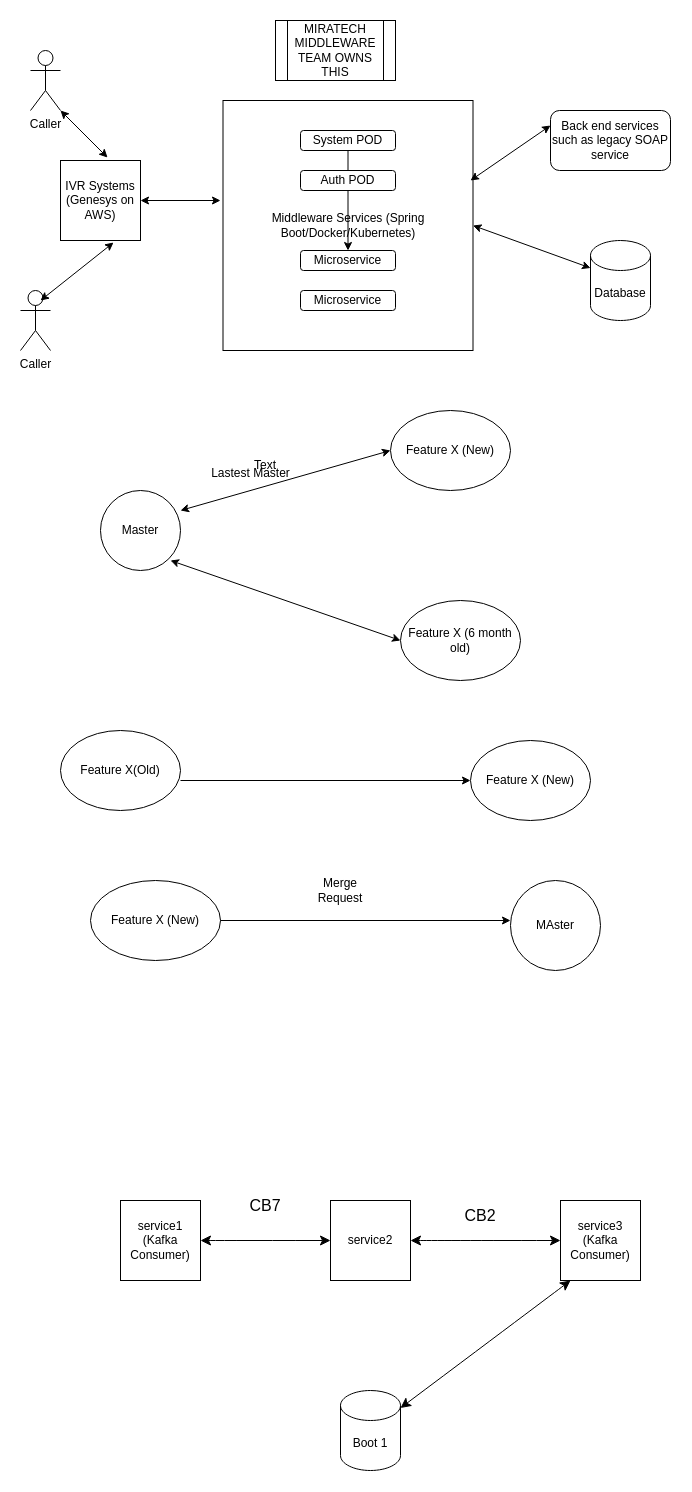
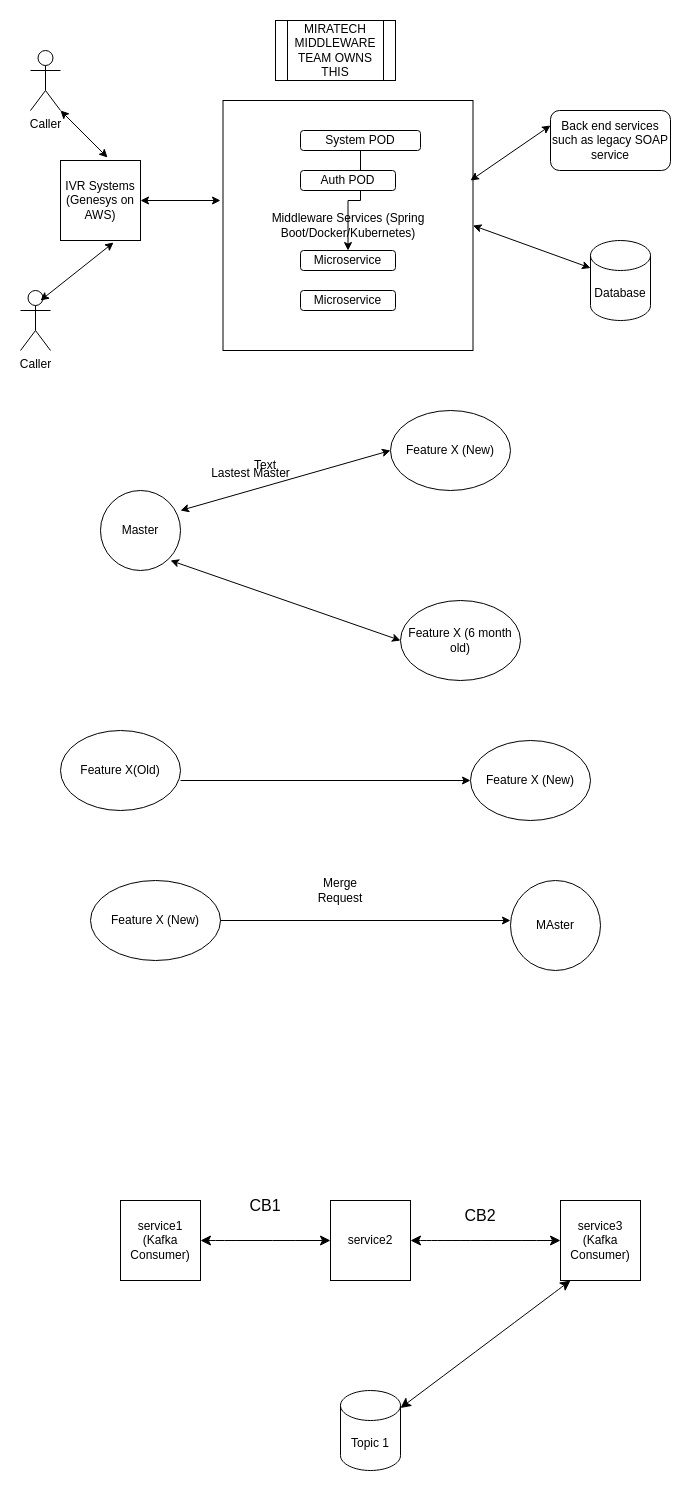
(348, 141) -> (361, 141)
(266, 1206) -> (266, 1206)
(371, 1444) -> (371, 1444)
